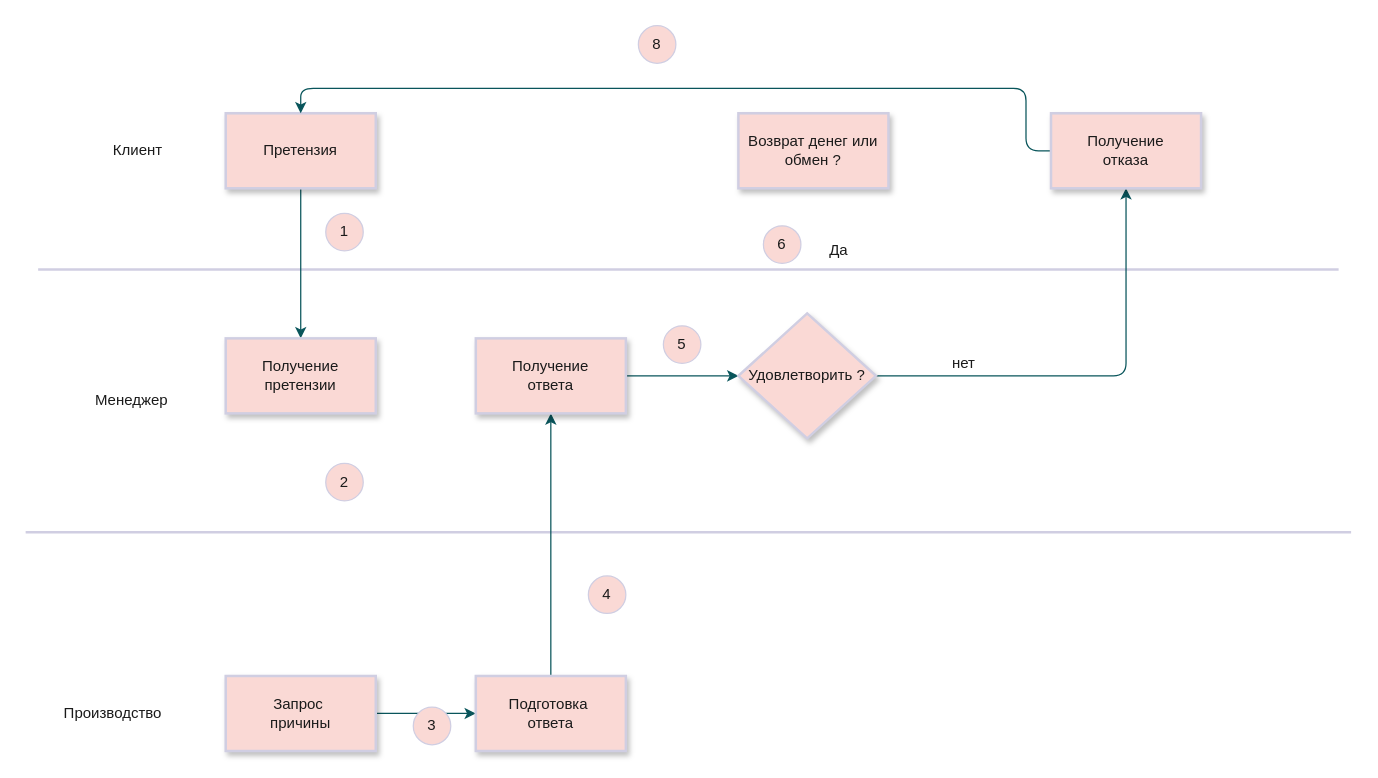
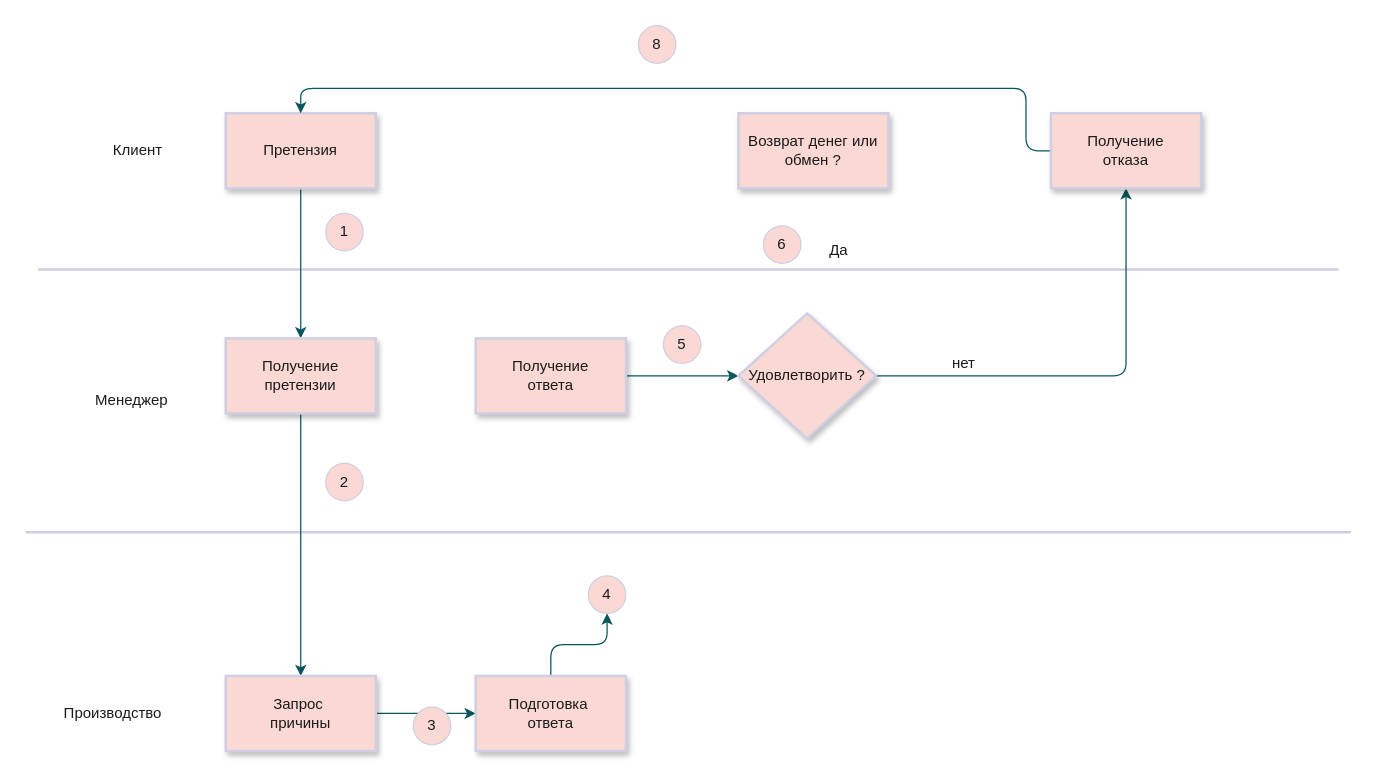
(551, 537) -> (585, 644)
none -> (301, 540)
